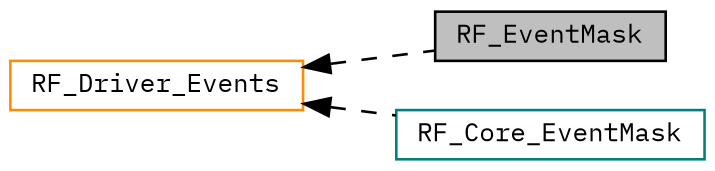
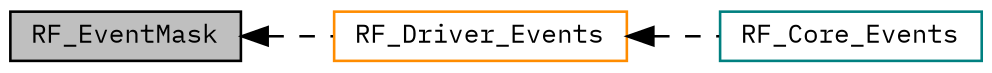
(383, 57) -> (301, 36)
(550, 135) -> (851, 36)
